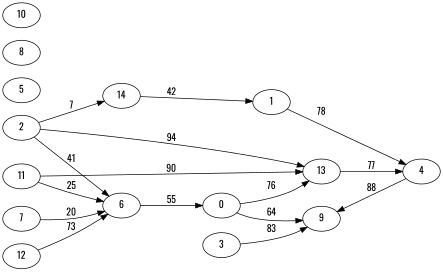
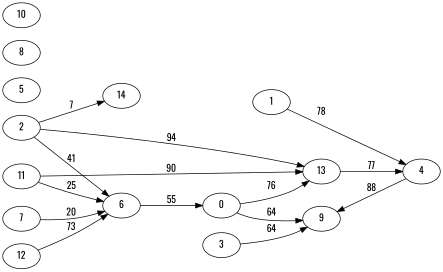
(193, 99) -> none
(272, 230) -> (272, 230)
